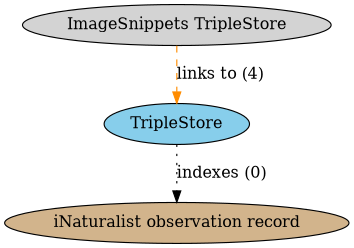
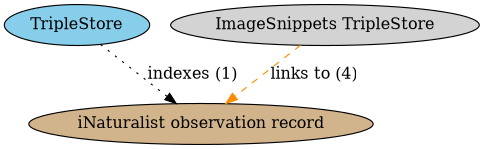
(177, 69) -> (268, 71)
(222, 173) -> (192, 75)
